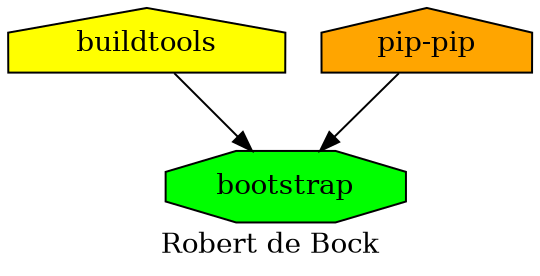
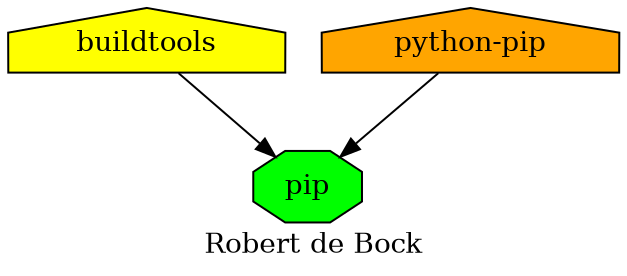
(427, 44) -> (470, 44)
(286, 187) -> (308, 187)
